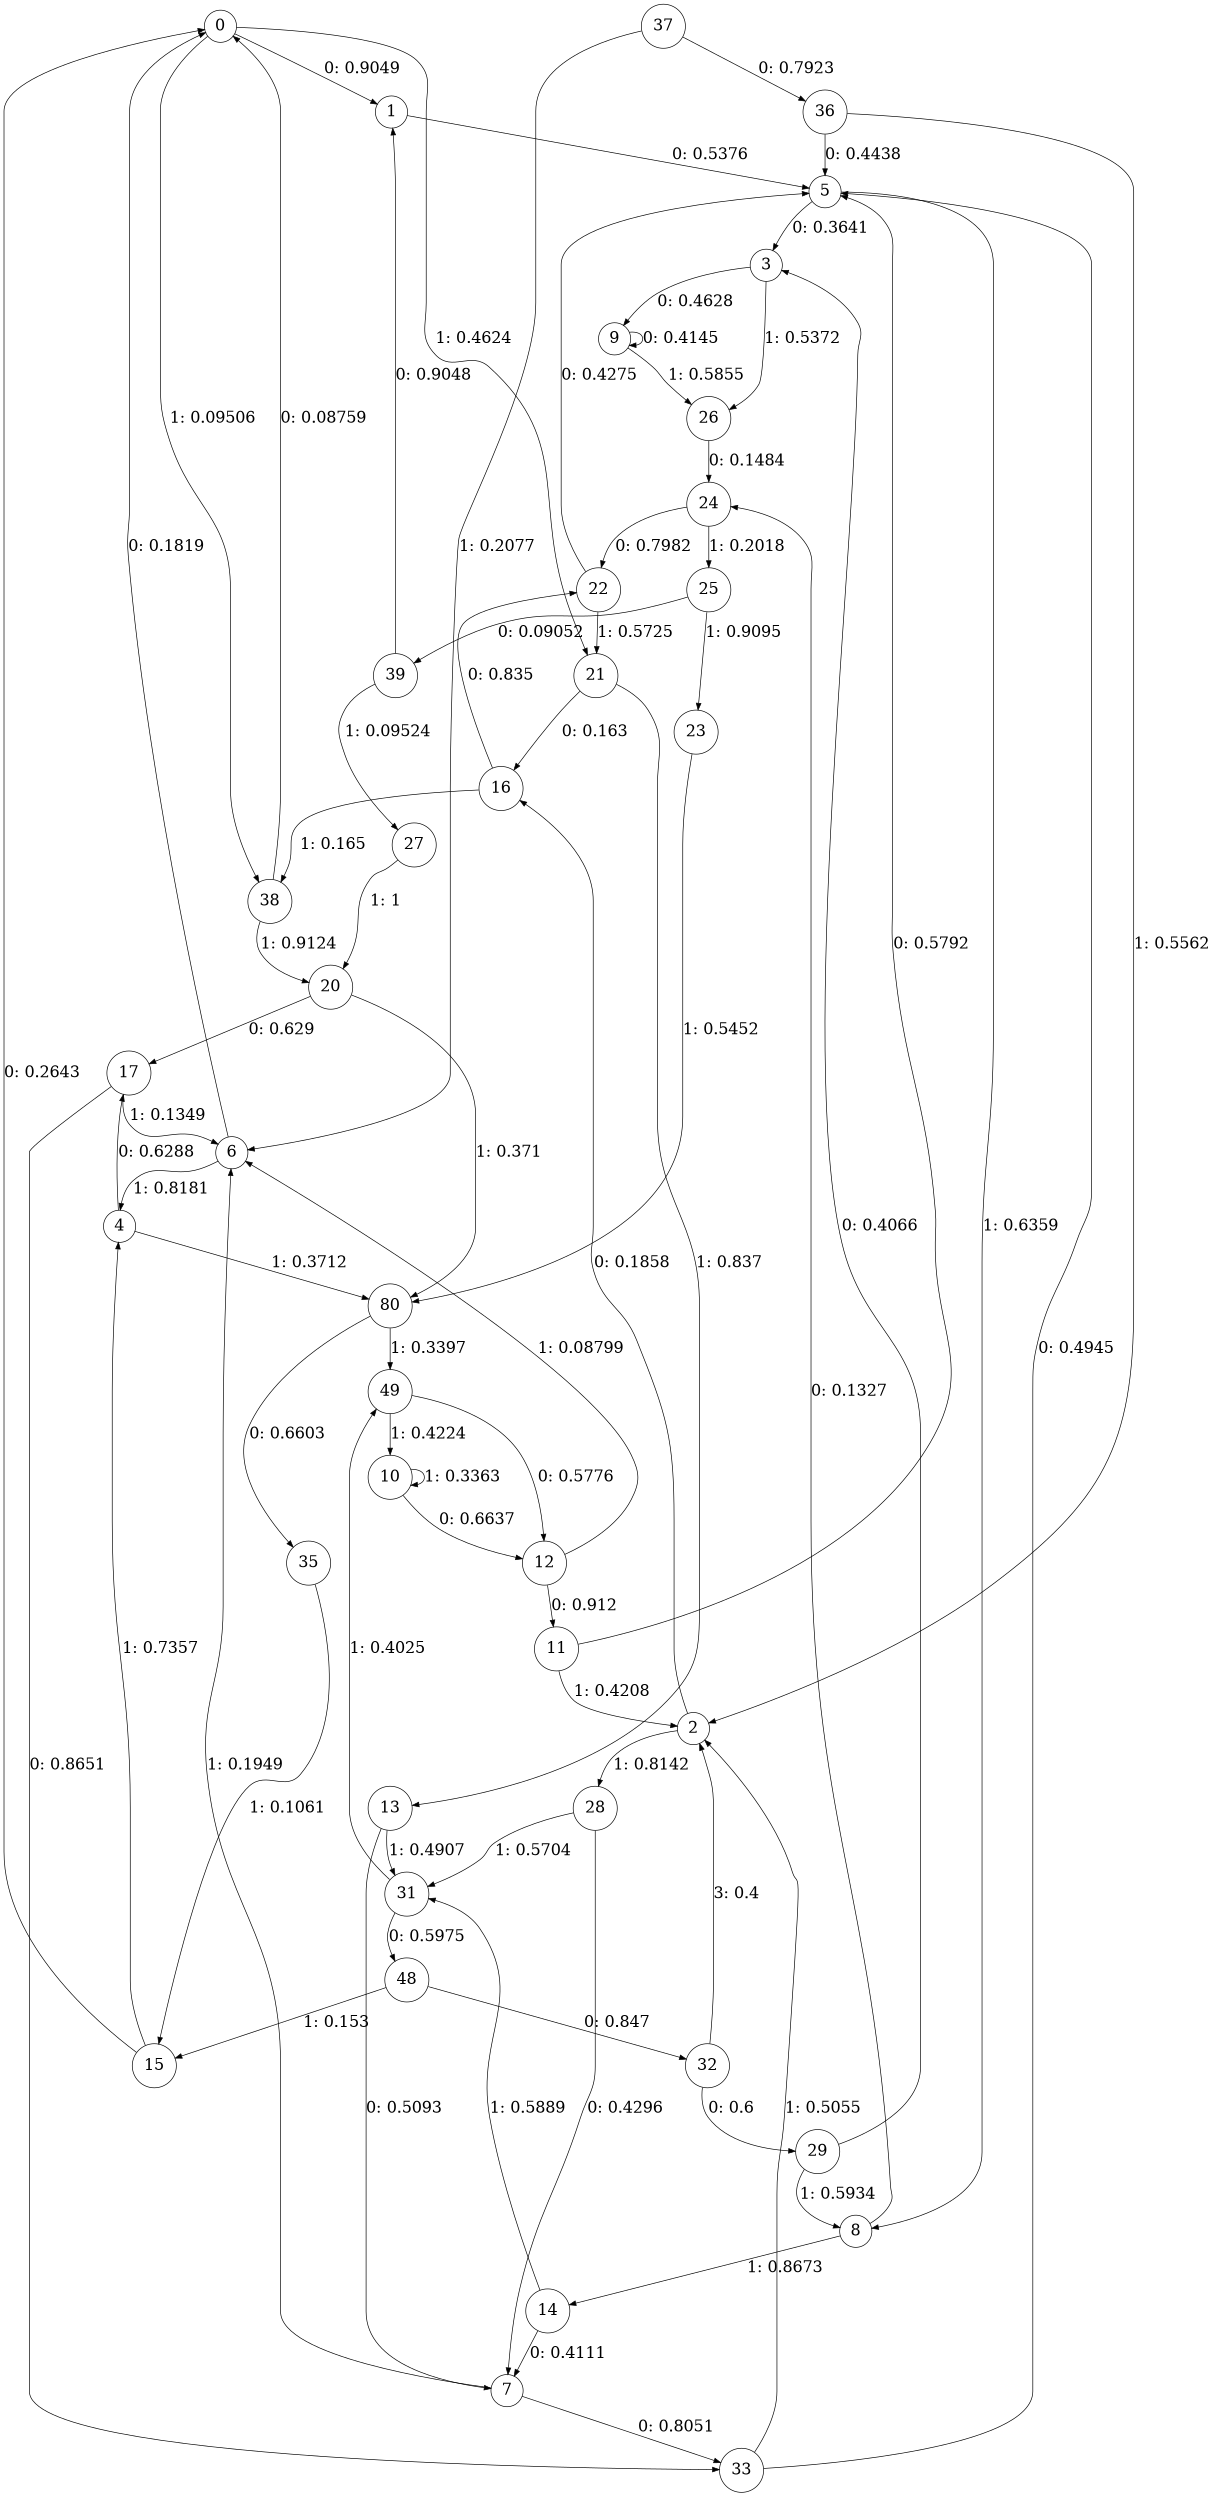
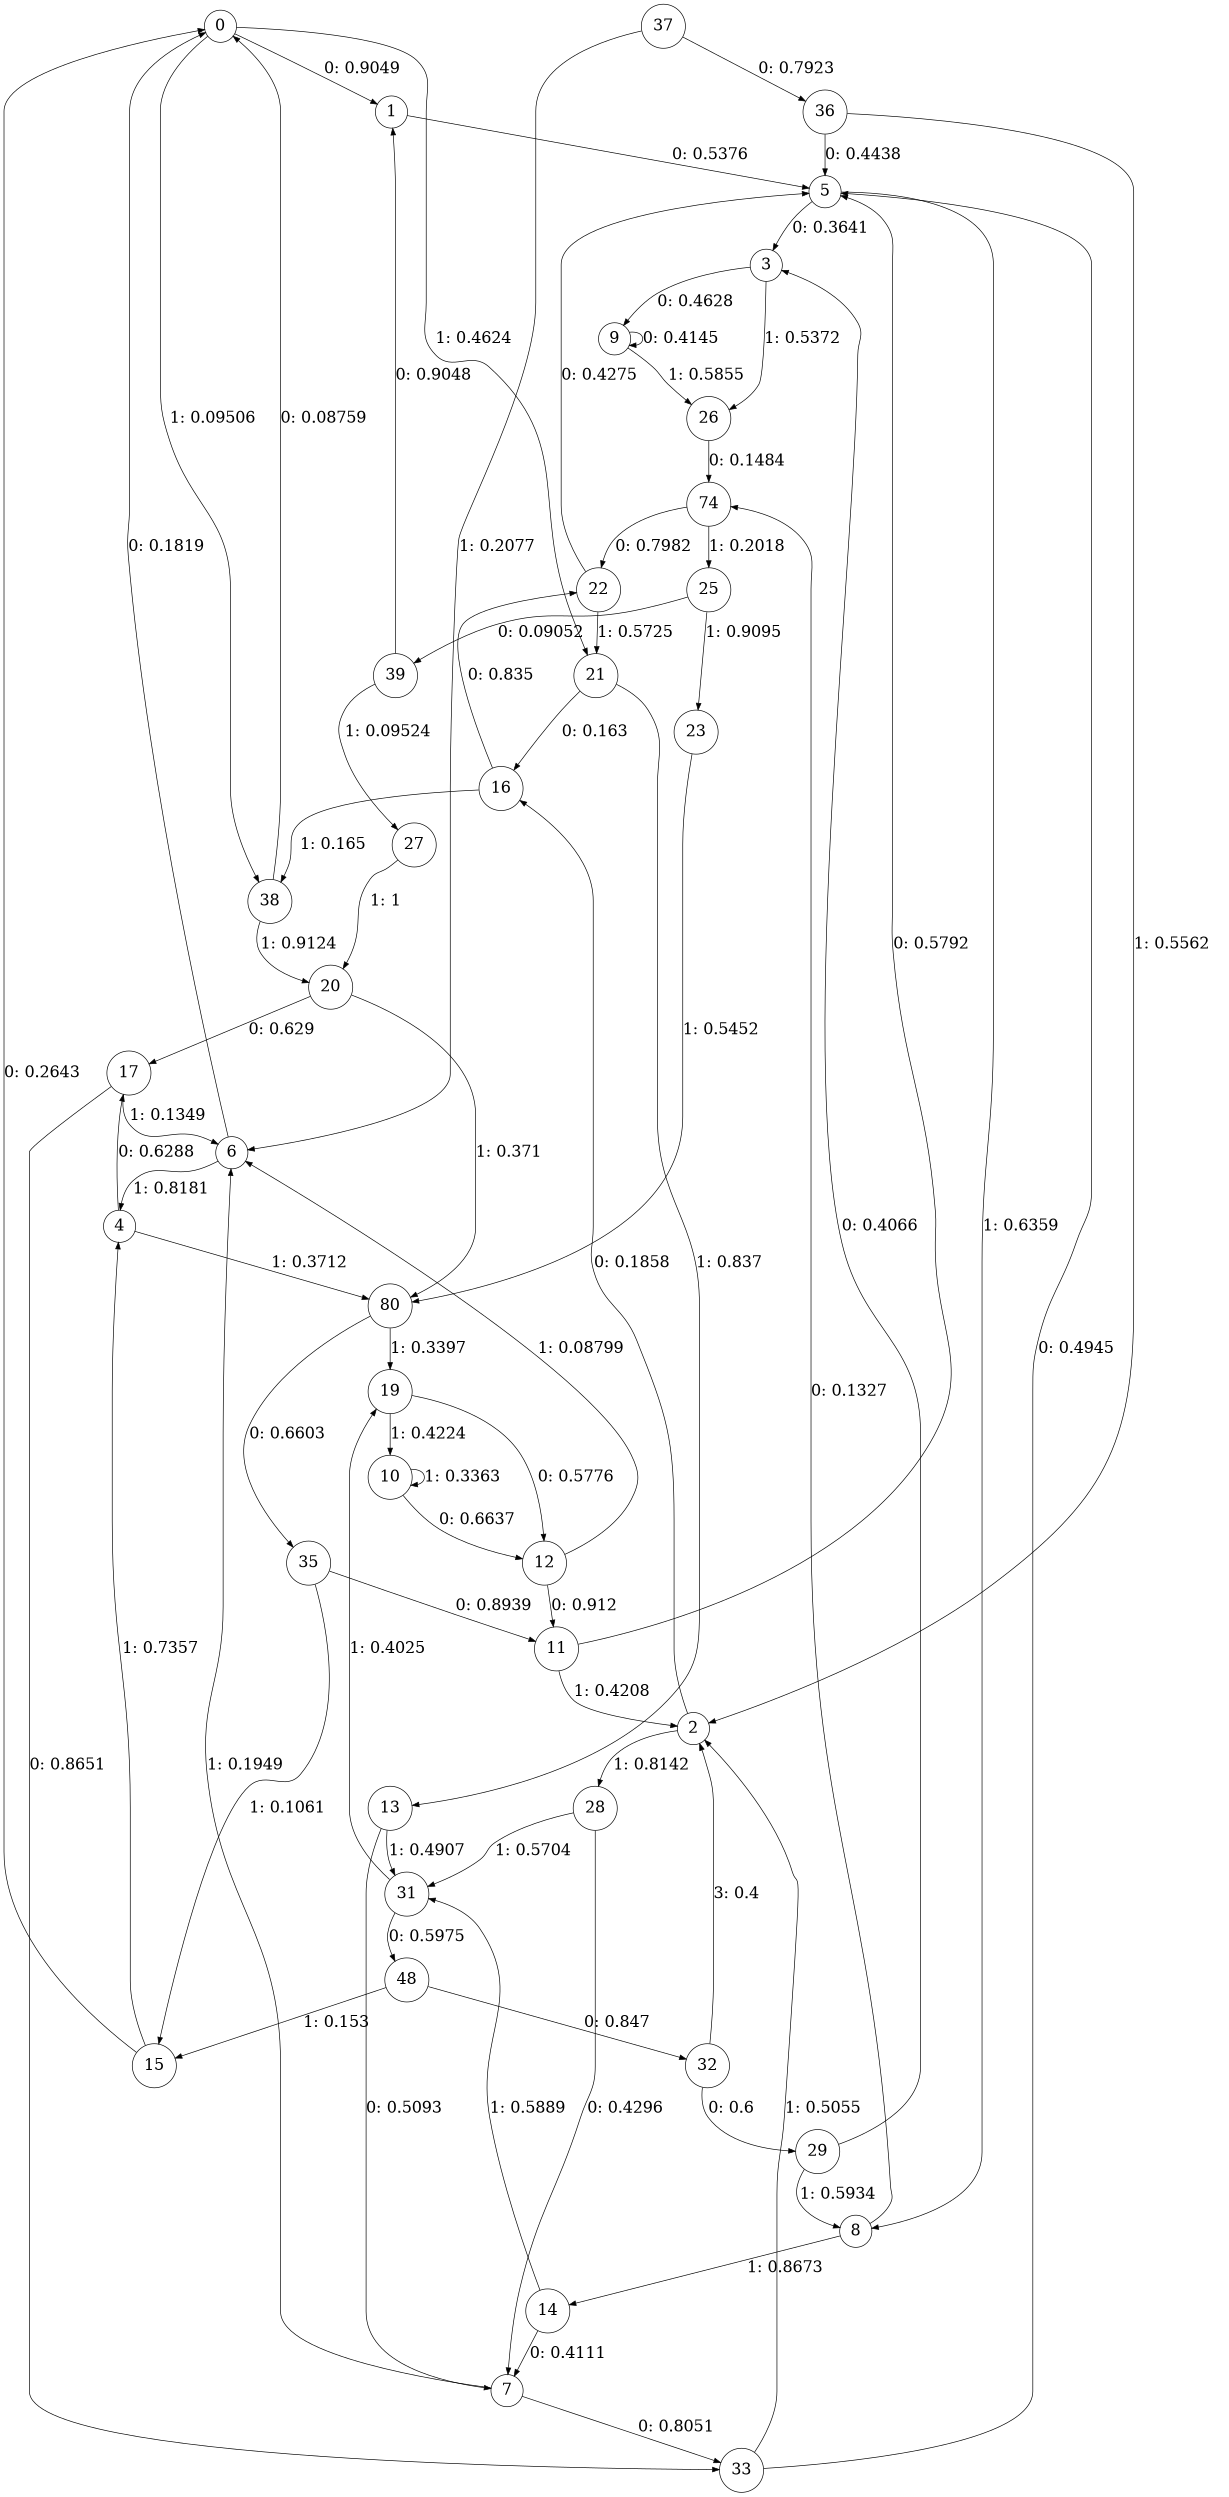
(709, 504) -> (709, 504)
(390, 1392) -> (390, 1392)
none -> (429, 1606)
